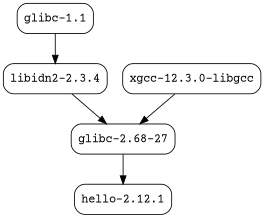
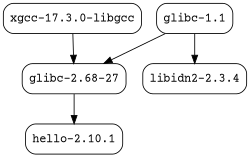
(192, 79) -> (72, 18)
(86, 106) -> (138, 47)
(123, 199) -> (74, 139)
